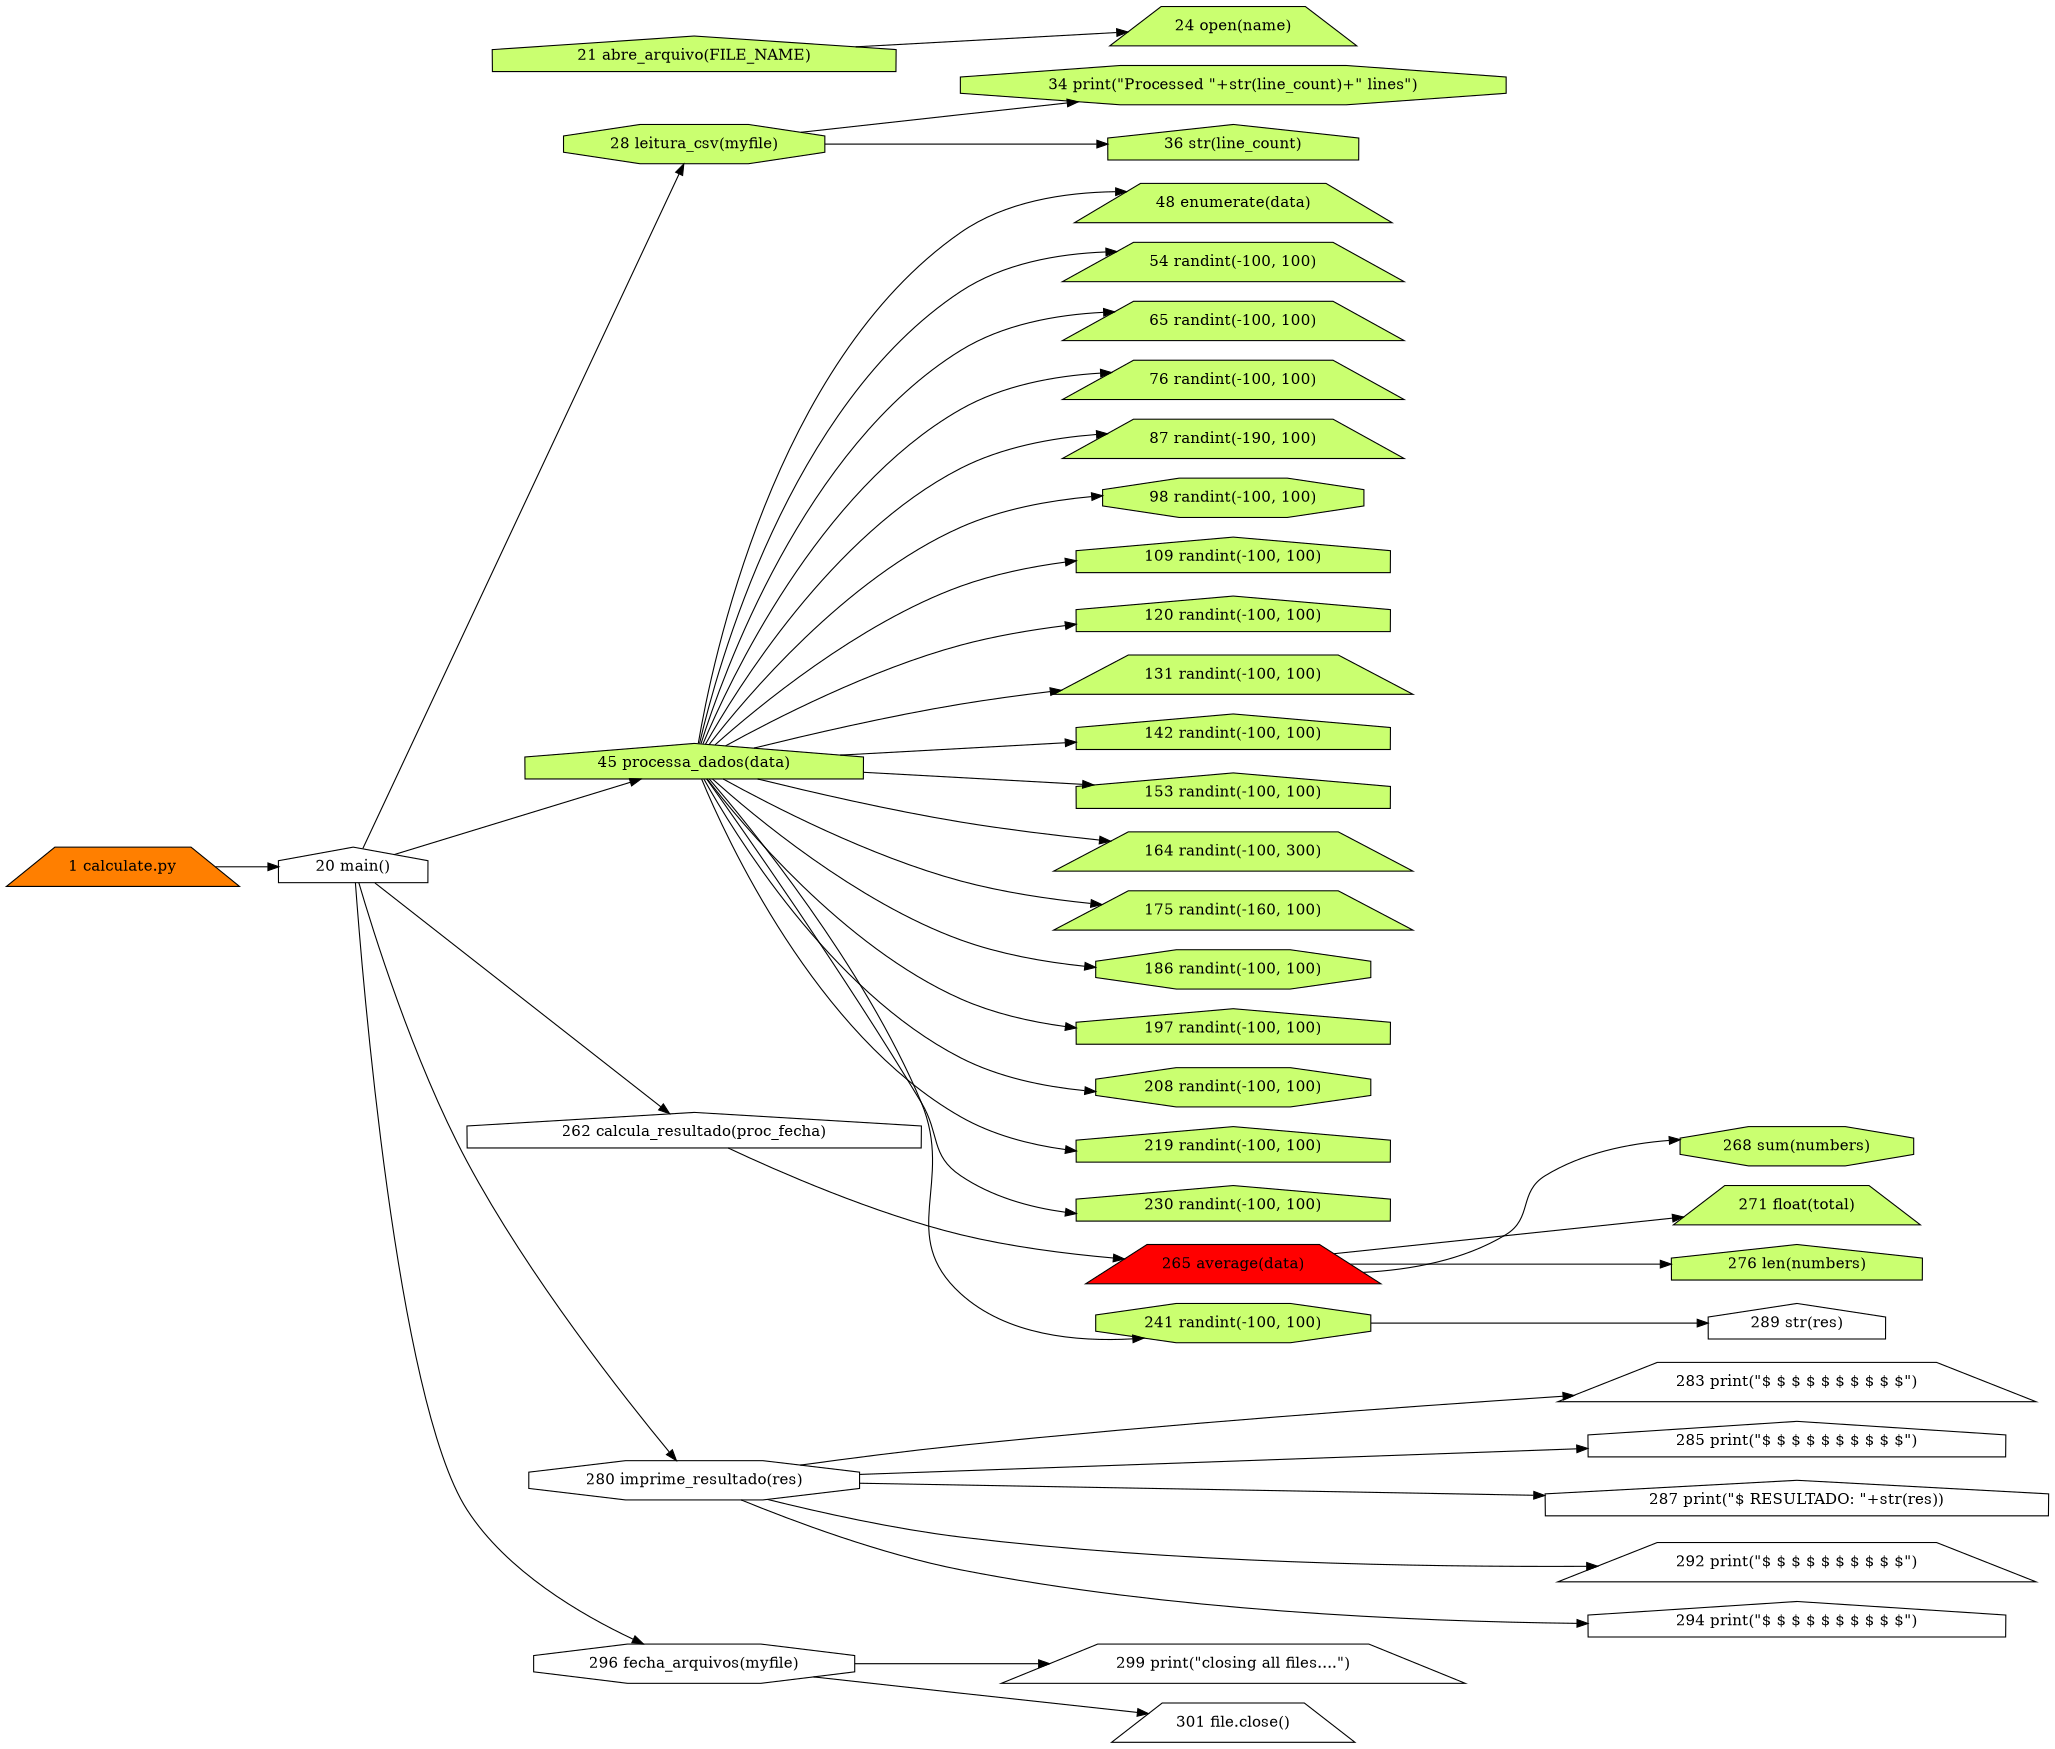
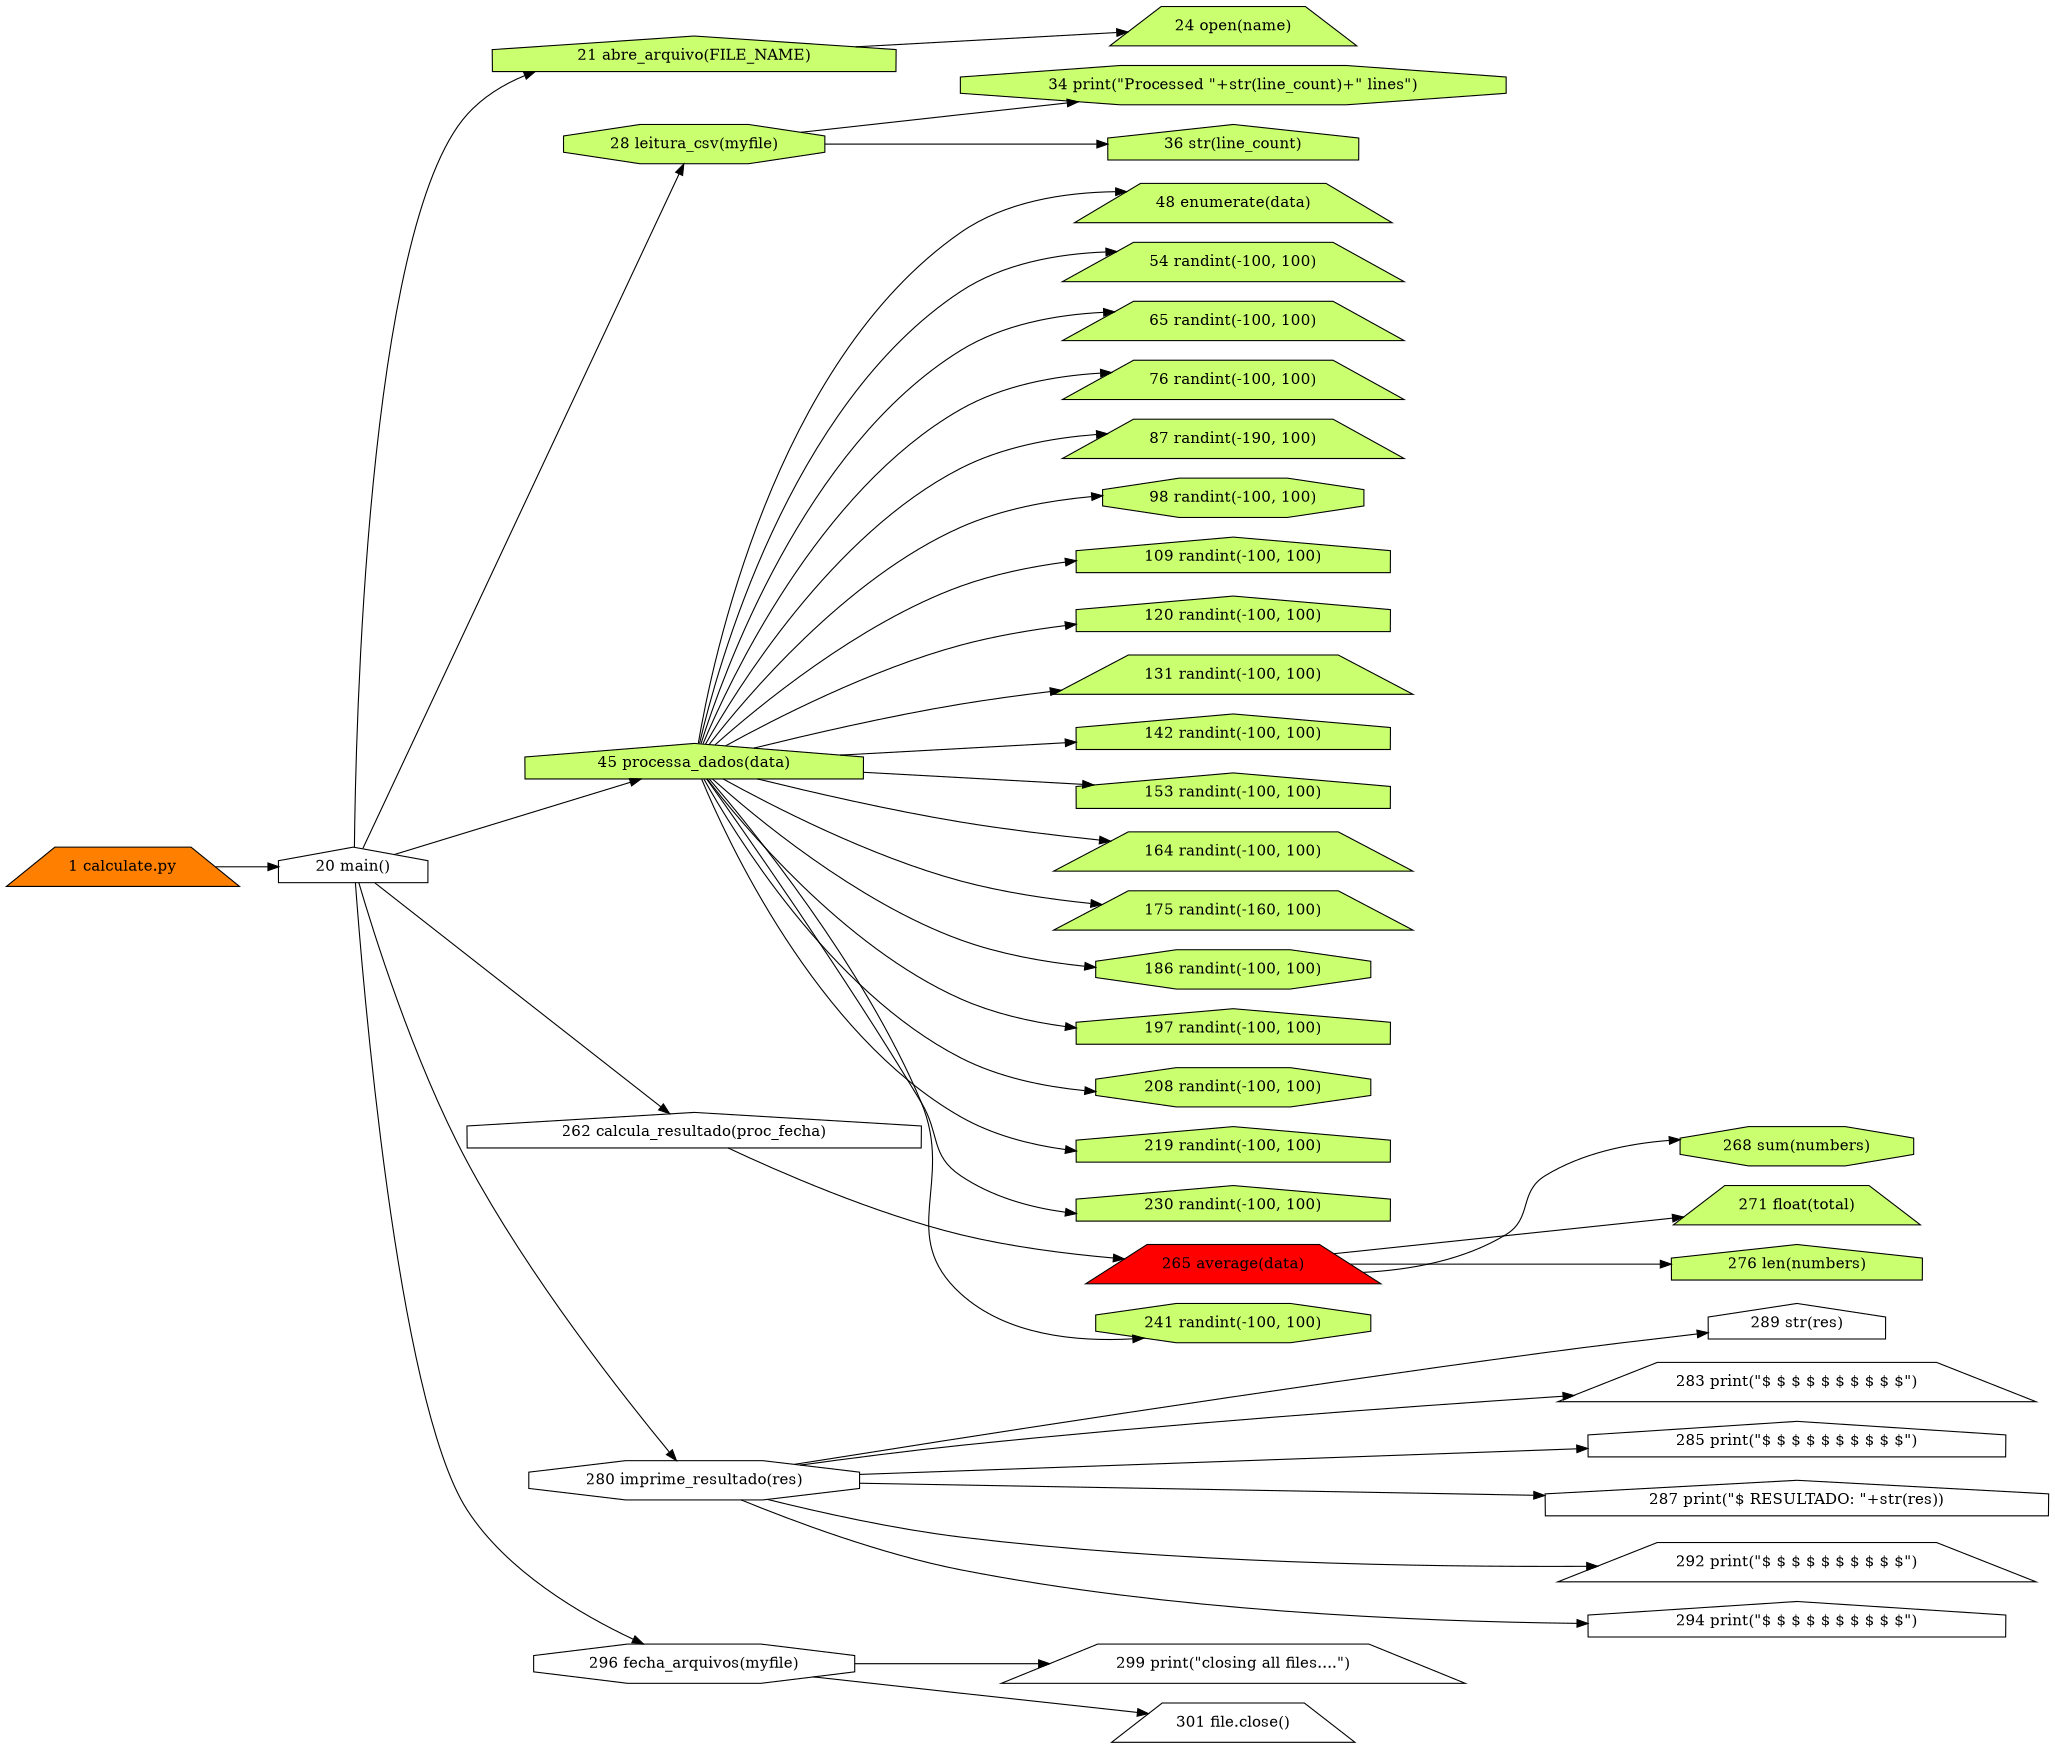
none -> (379, 439)
(1233, 851) -> (1233, 851)
(1534, 1323) -> (1245, 1395)
